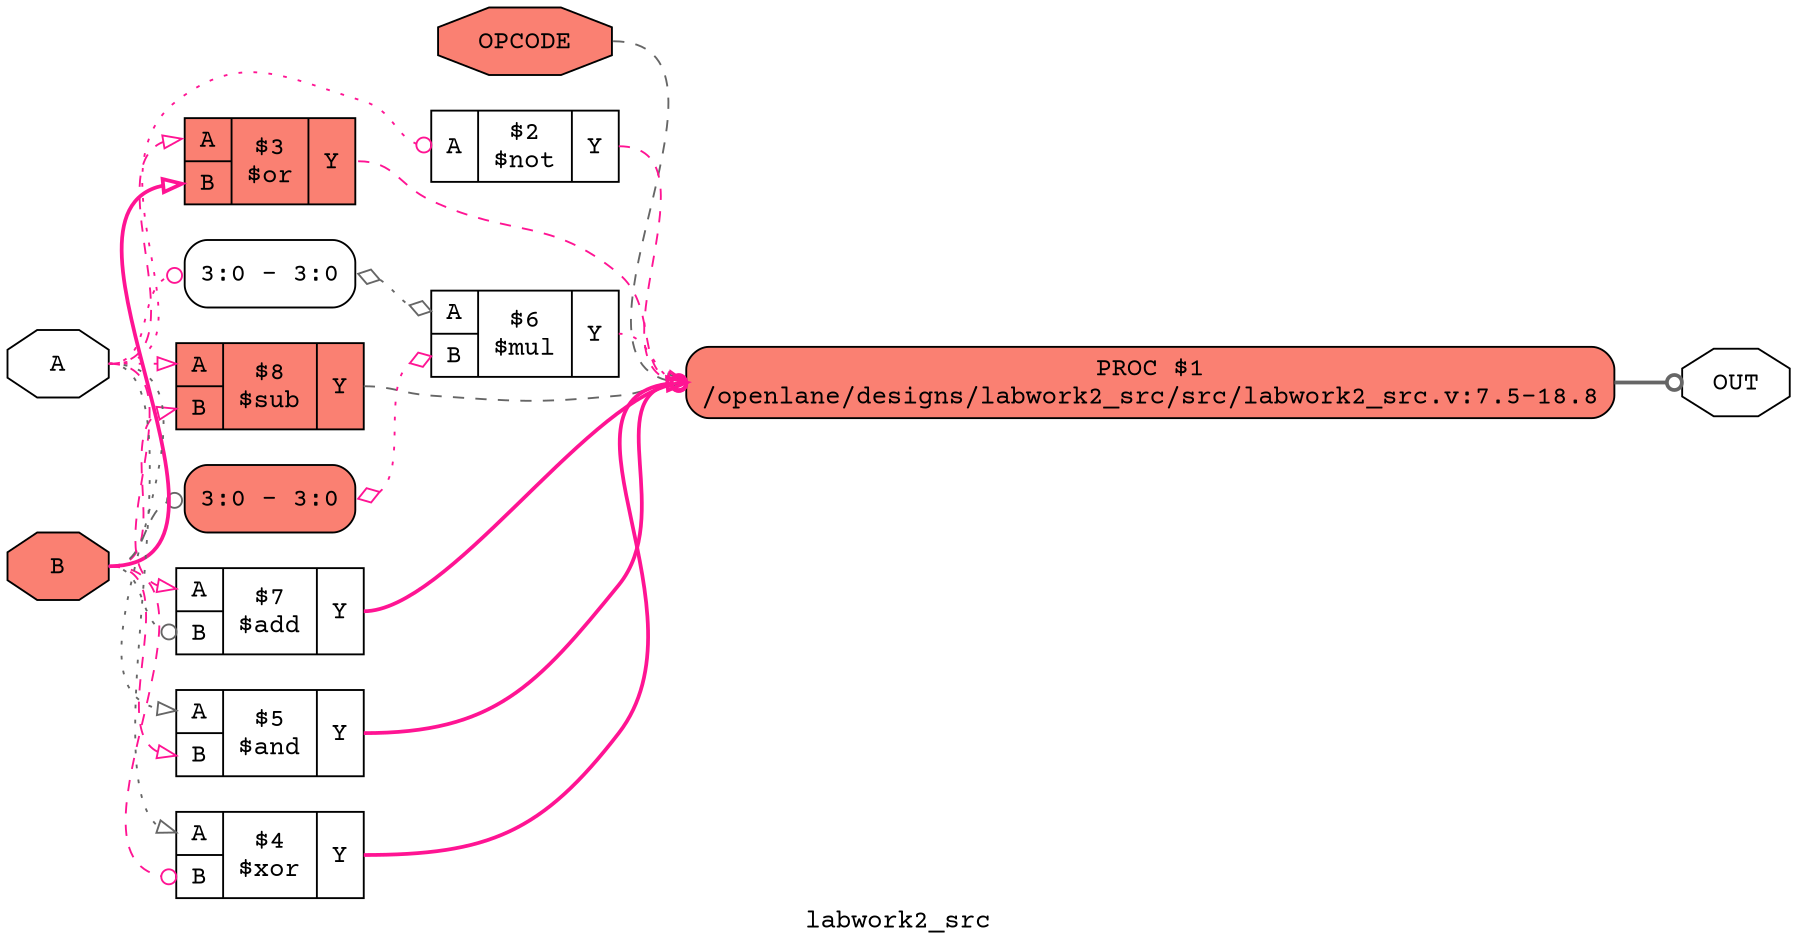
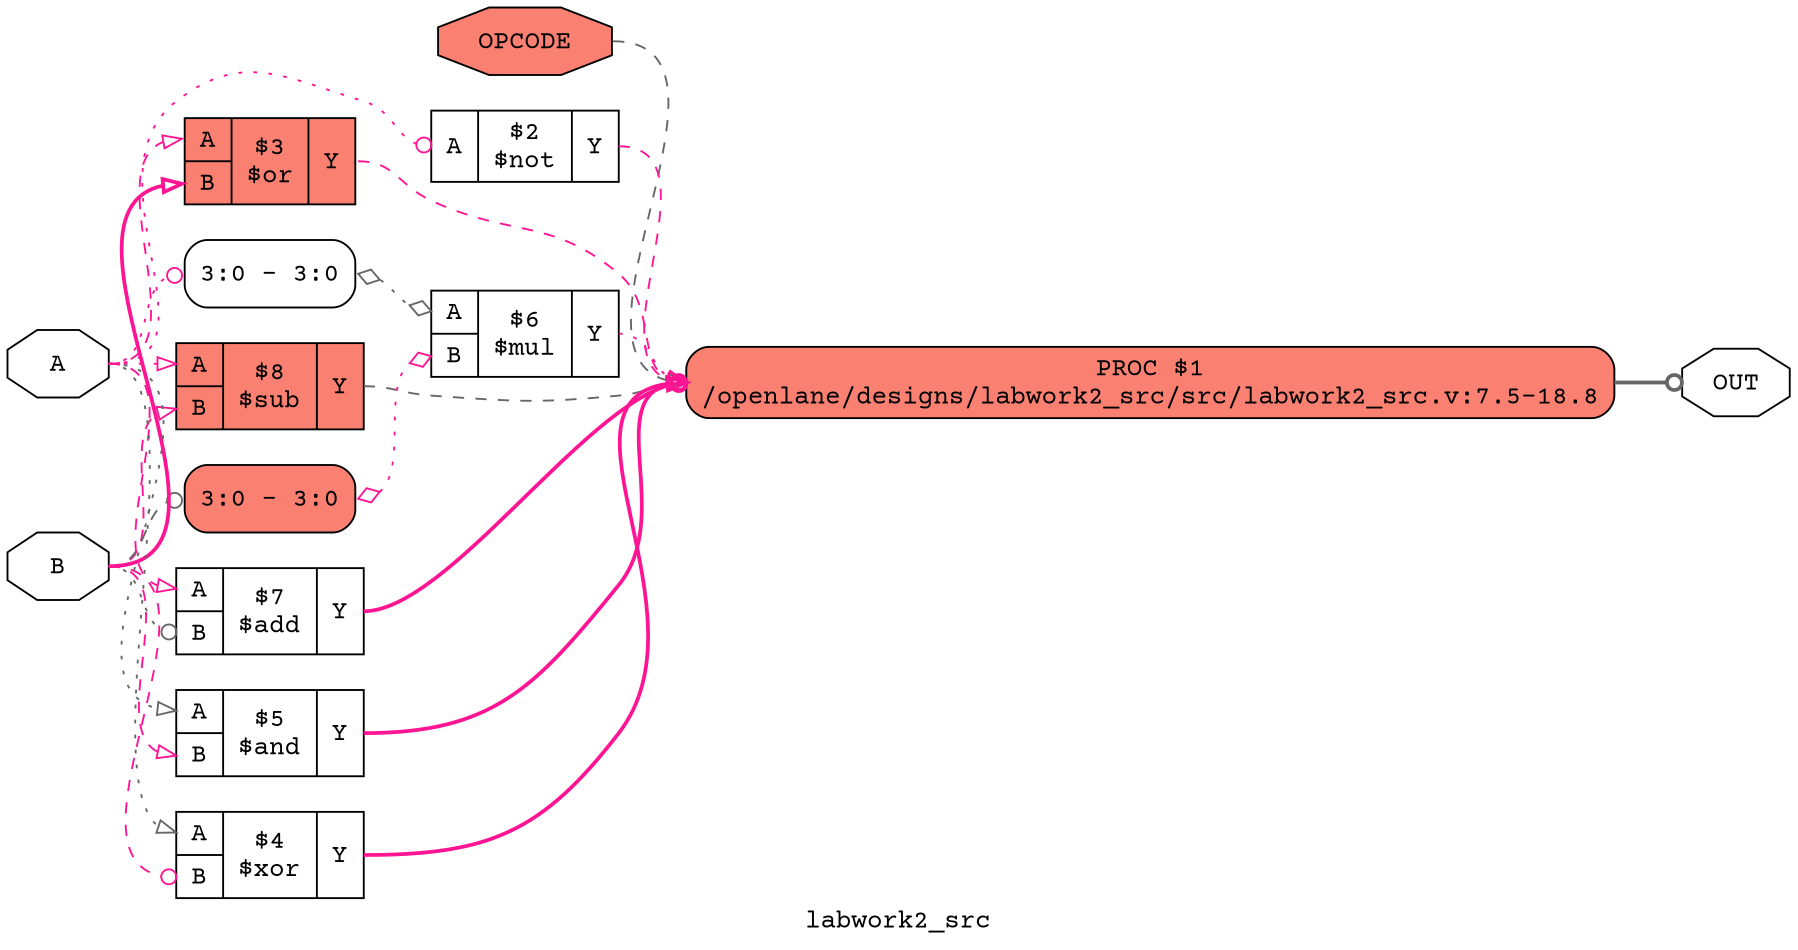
(58, 566) -> (58, 566)
